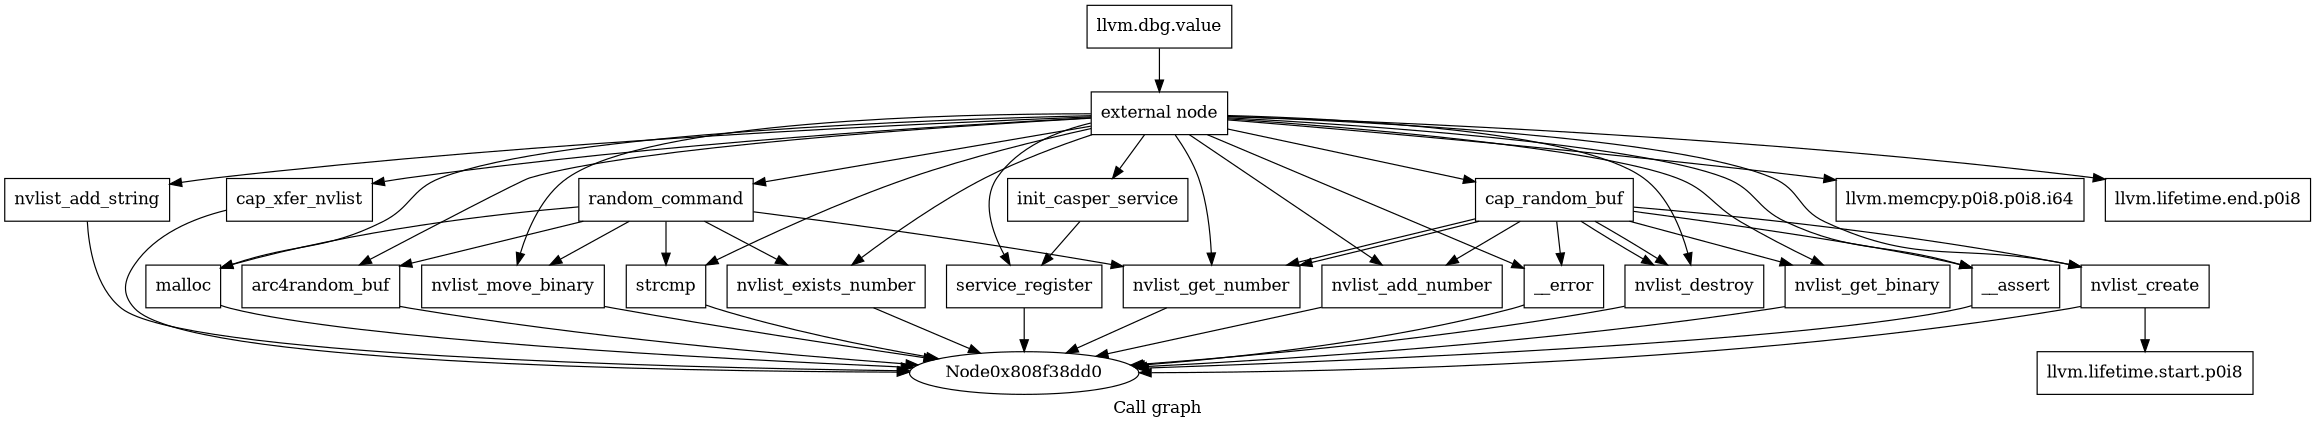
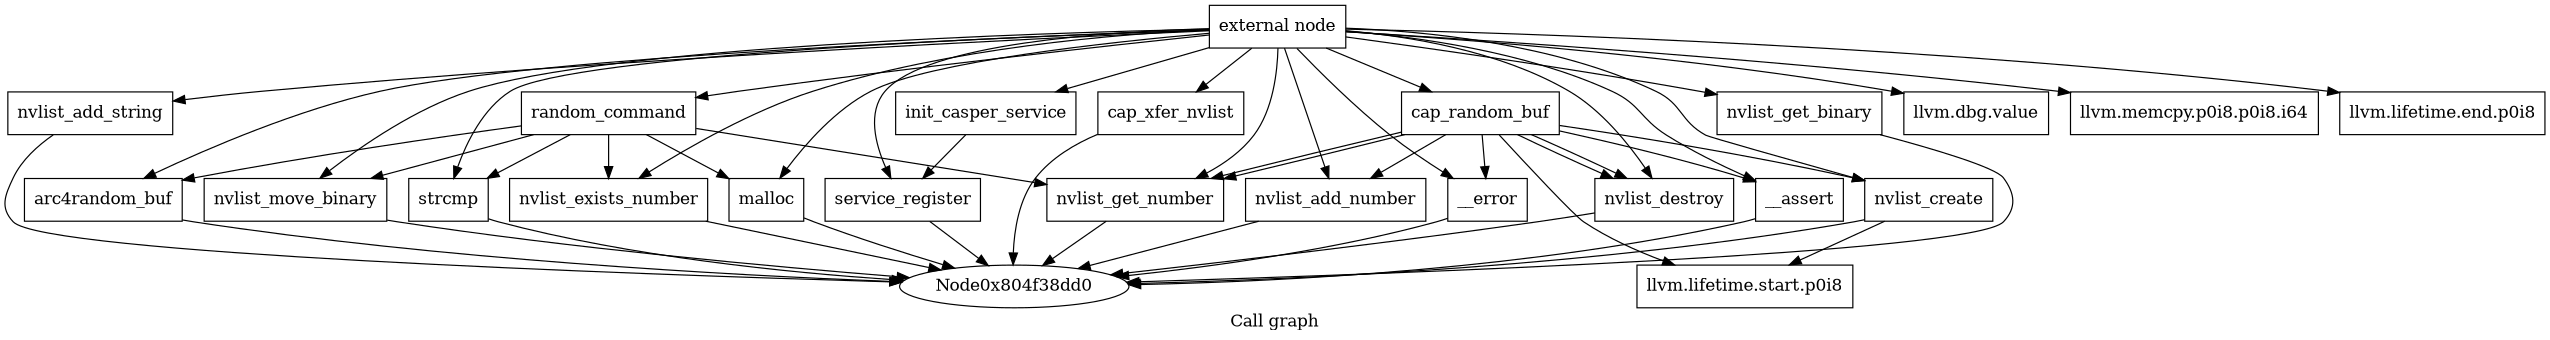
(1159, 64) -> (1715, 66)
(1705, 242) -> (1568, 207)
(1024, 373) -> (1014, 286)
